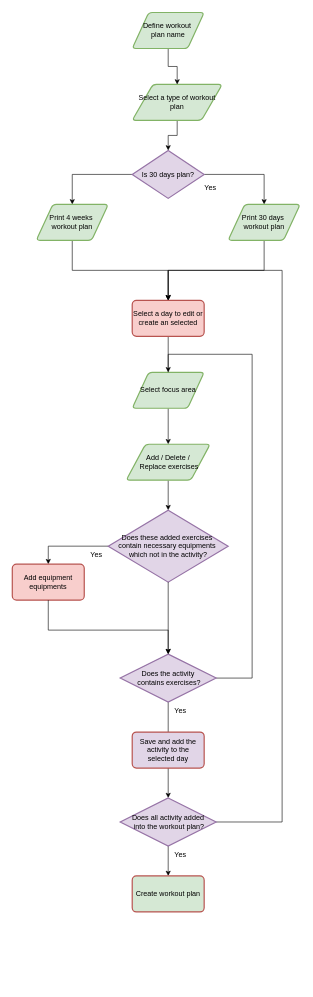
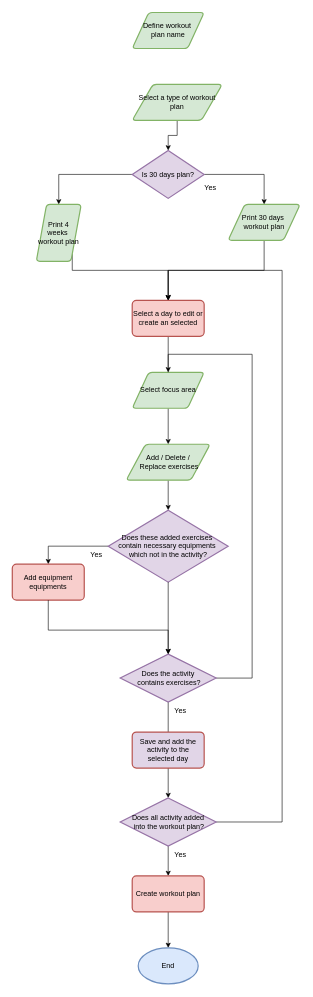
(172, 66) -> none
(72, 222) -> (59, 233)
(168, 894) -> (168, 894)
none -> (168, 942)
none -> (168, 966)
